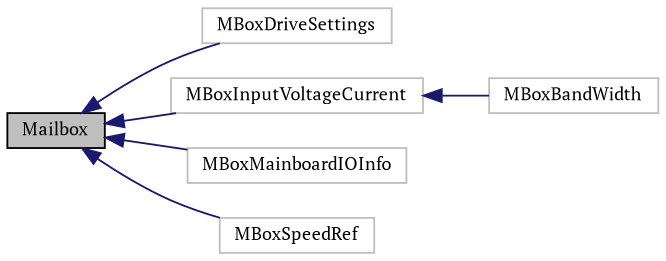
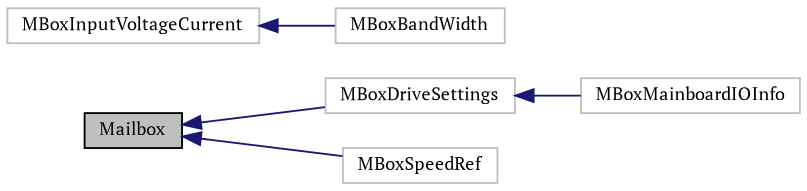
(150, 117) -> none
(156, 145) -> (557, 96)
